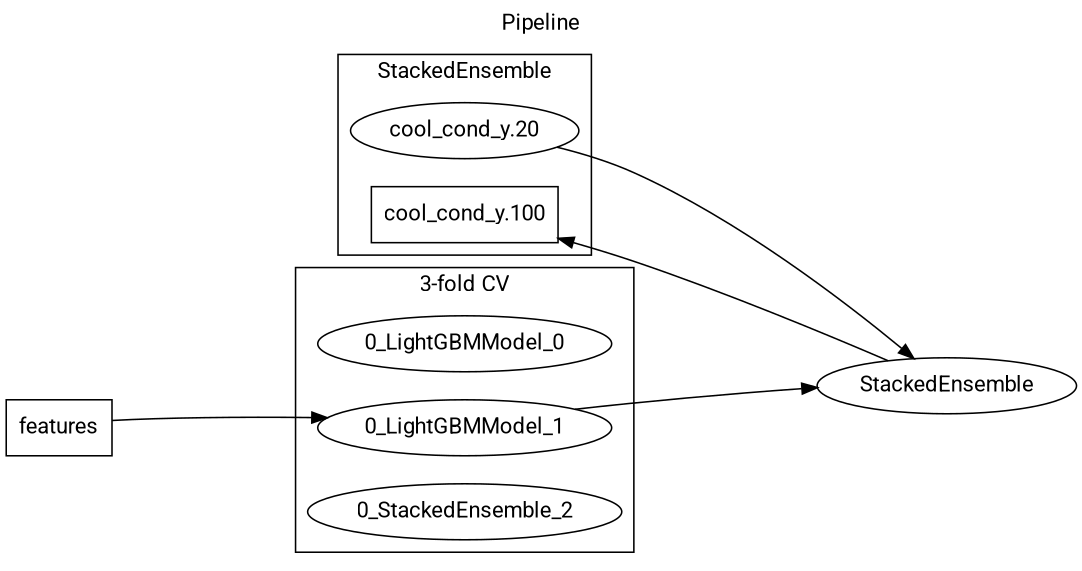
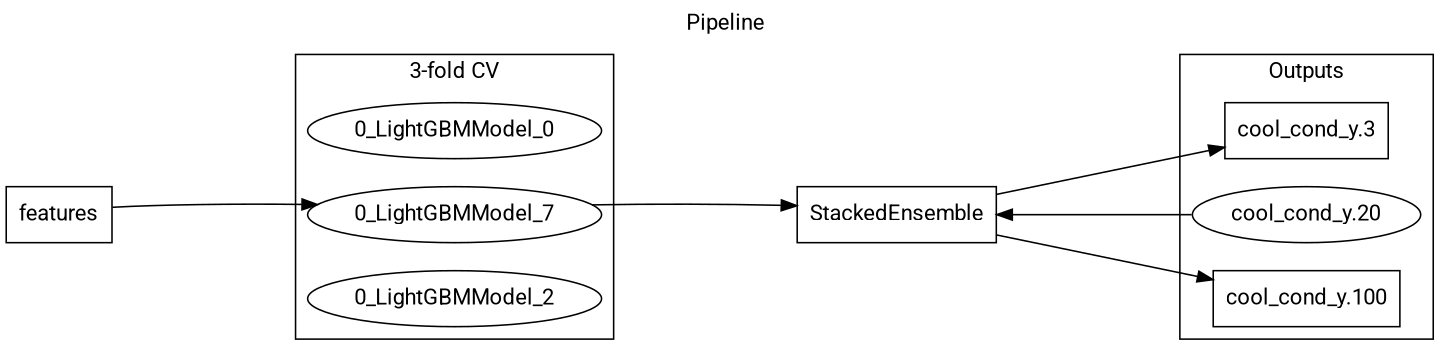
(465, 72) -> (1307, 72)
none -> (1307, 131)
(947, 386) -> (897, 215)
(465, 428) -> (455, 215)
(465, 512) -> (455, 299)
